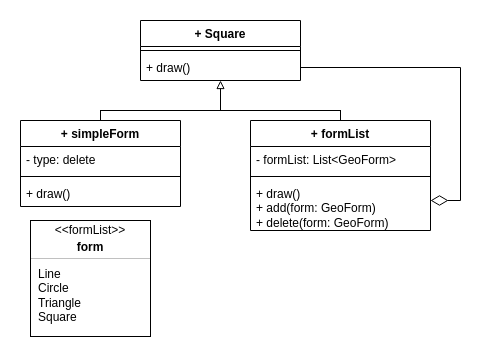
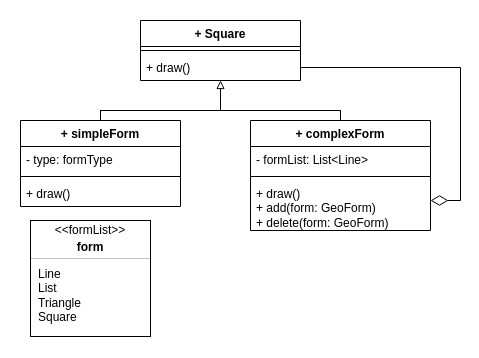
(341, 135) -> (341, 135)
(69, 161) -> (77, 161)
(333, 161) -> (321, 161)
(62, 296) -> (62, 296)
